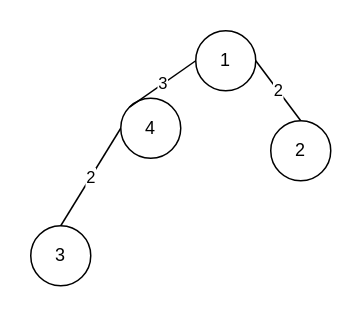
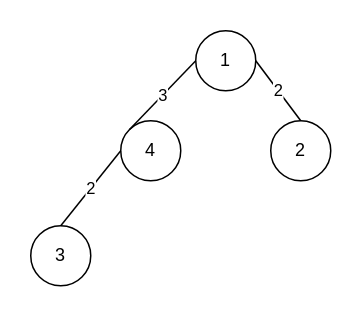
(151, 128) -> (151, 151)
